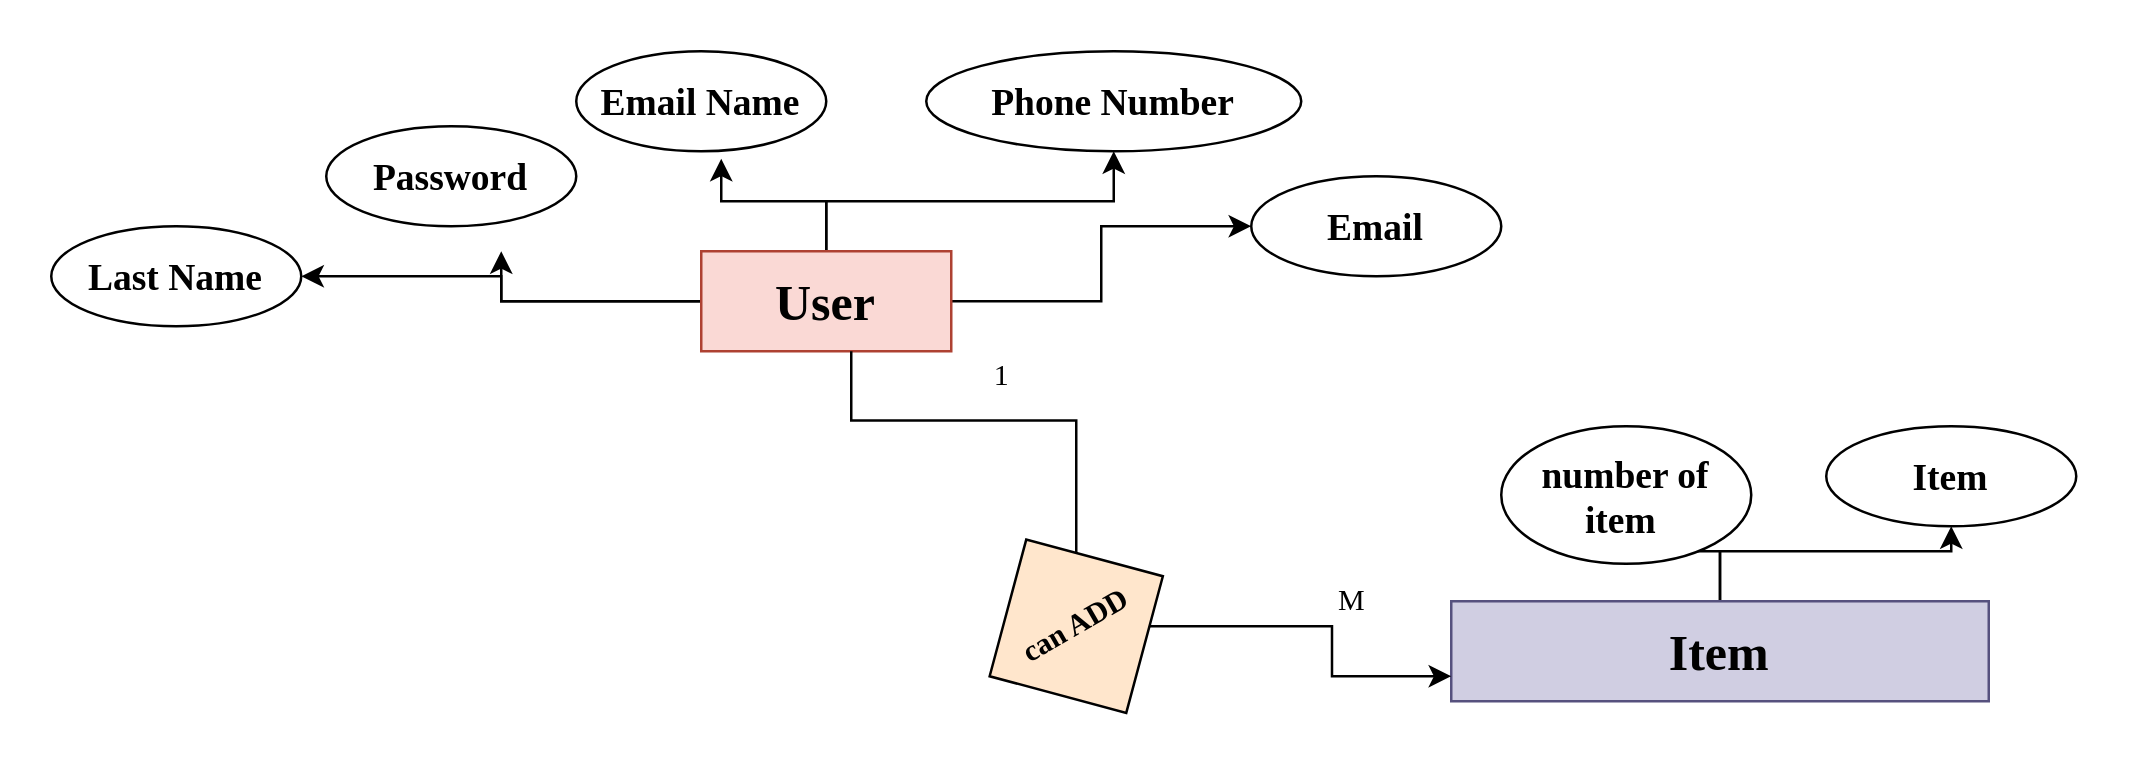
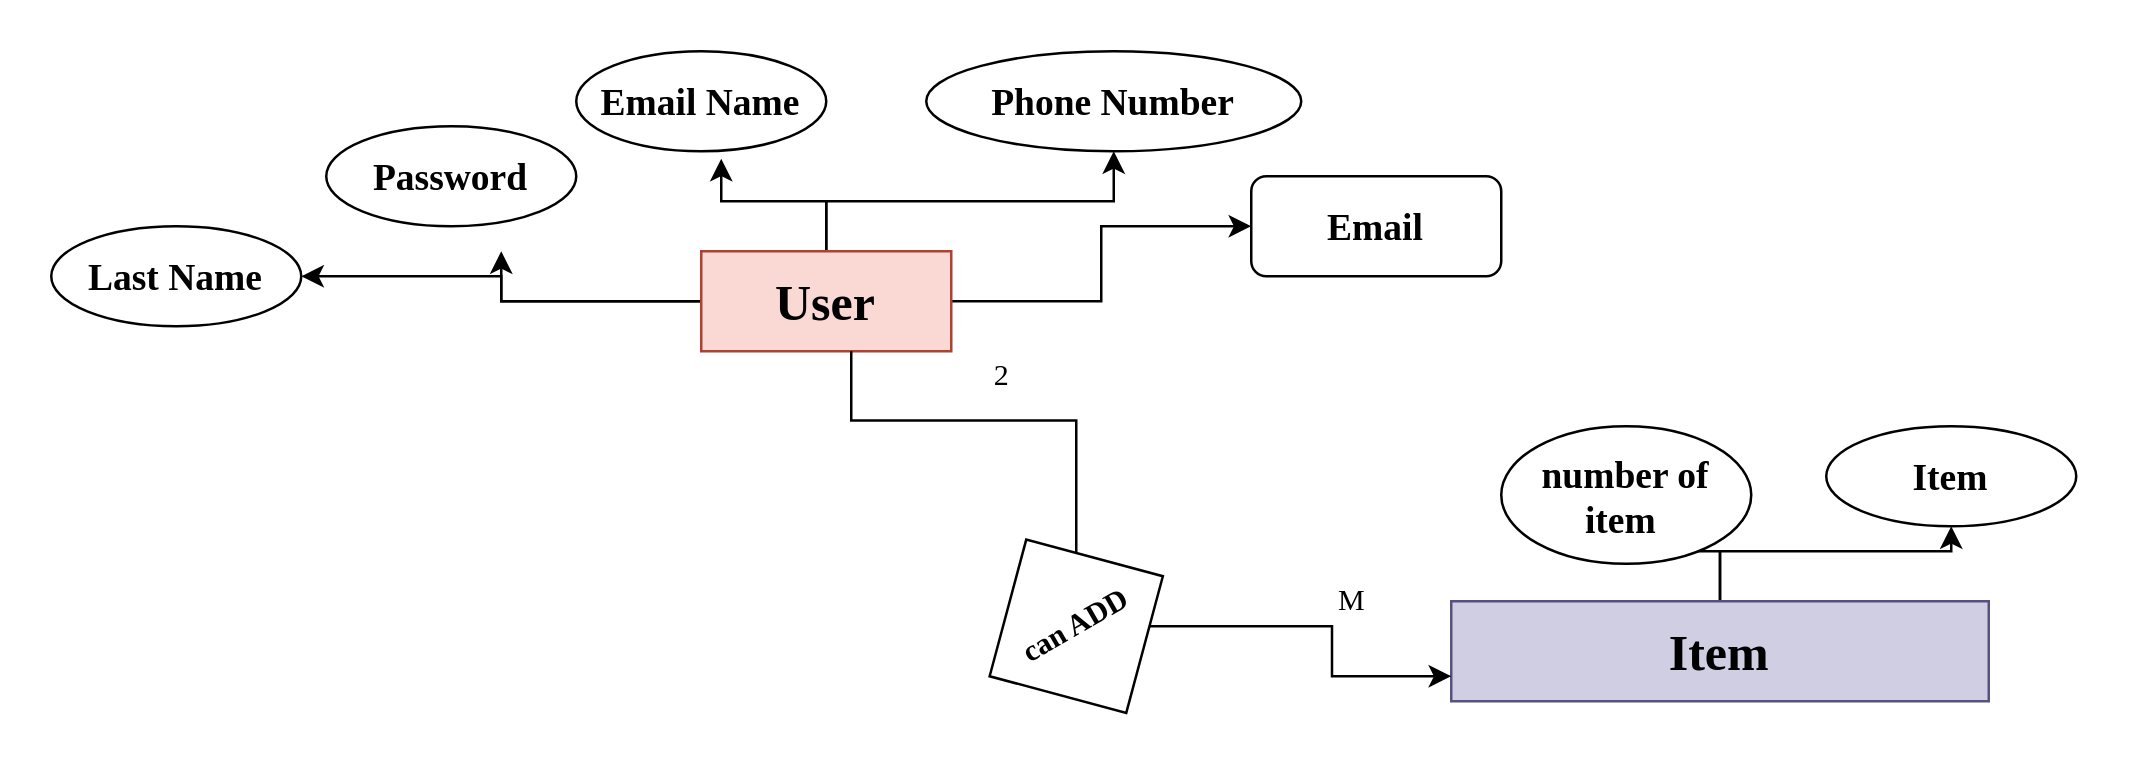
(1376, 226) -> (1376, 226)
(1003, 376) -> (1003, 376)
(1076, 626) -> (1076, 626)
